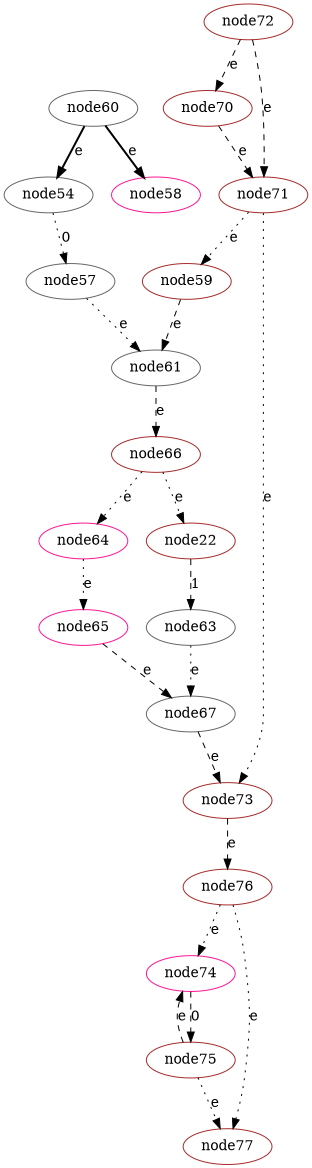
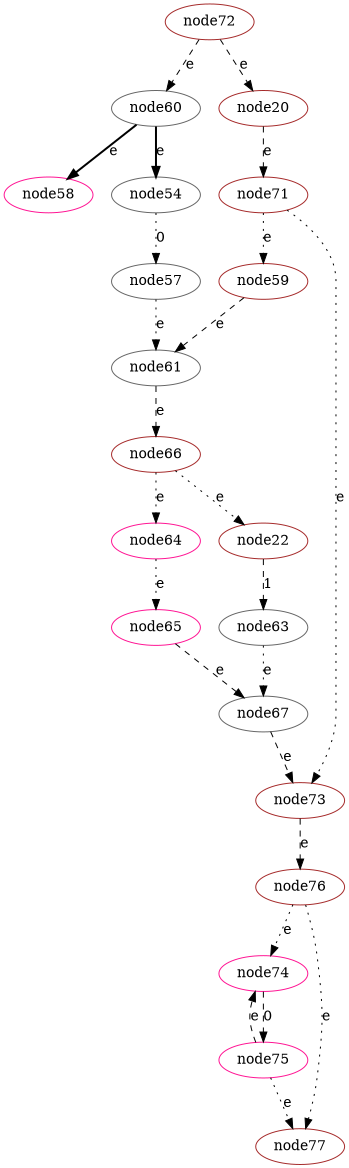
(262, 103) -> (186, 61)
(208, 108) -> (263, 108)
(191, 1060) -> (263, 1060)
